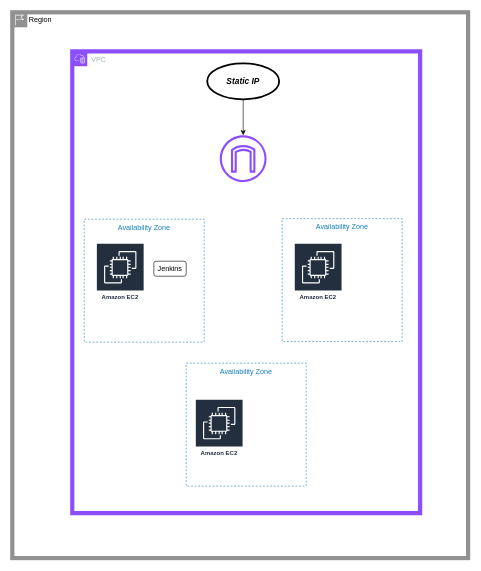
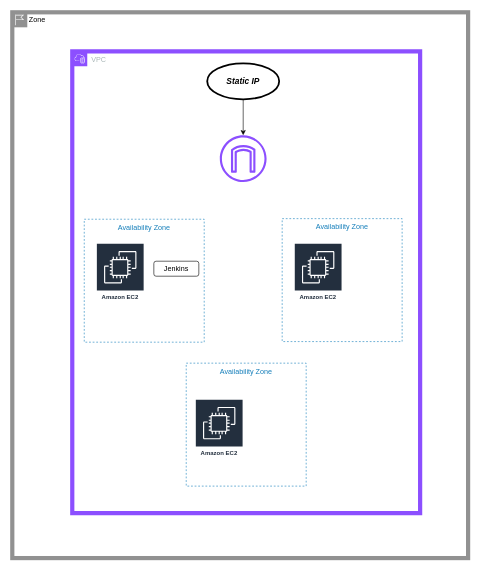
(40, 20) -> (37, 20)
(170, 269) -> (176, 269)
